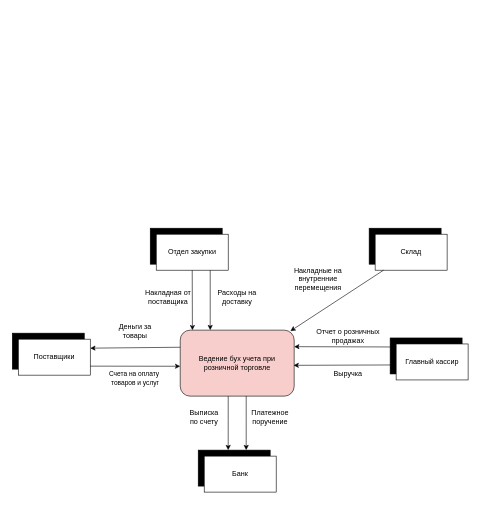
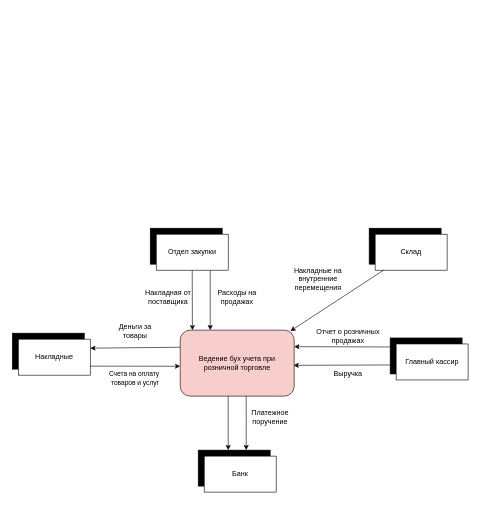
(237, 297) -> (237, 297)
(54, 357) -> (54, 357)
(204, 417) -> none
